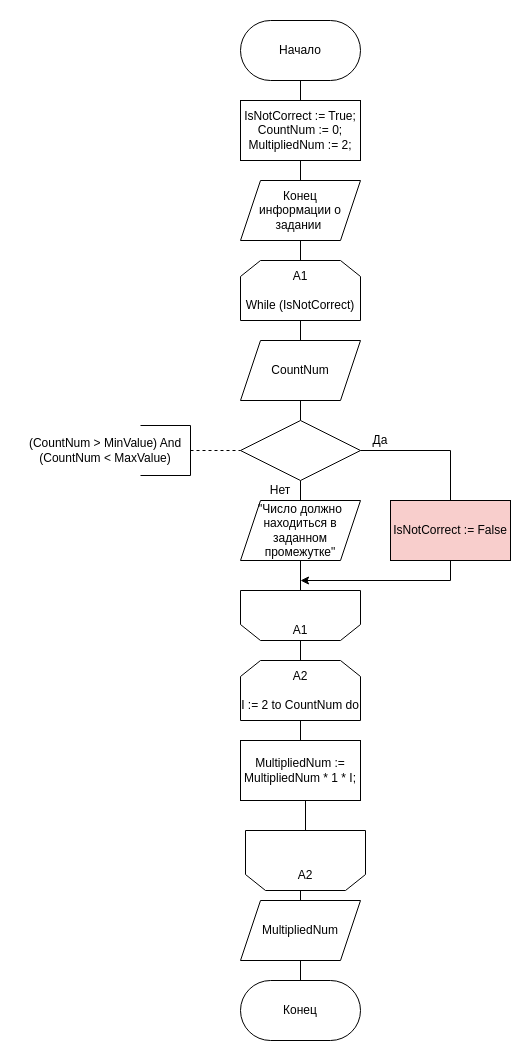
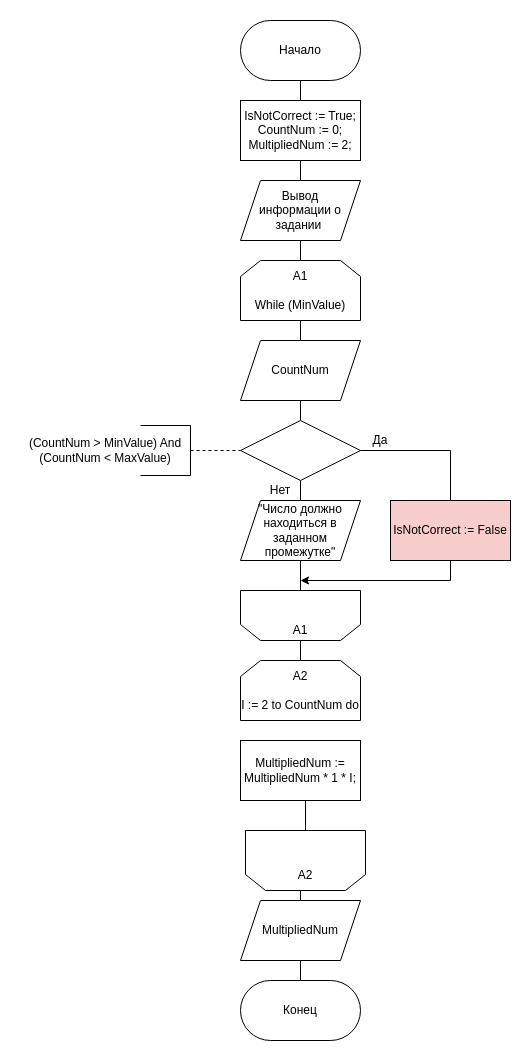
(301, 211) -> (301, 211)
(301, 291) -> (301, 291)
(301, 731) -> none
